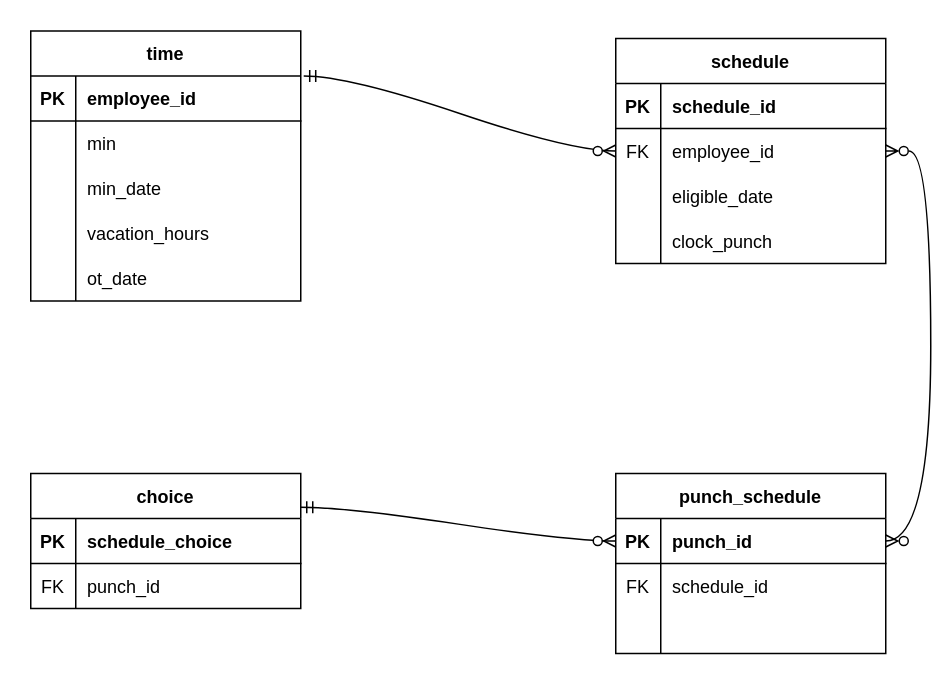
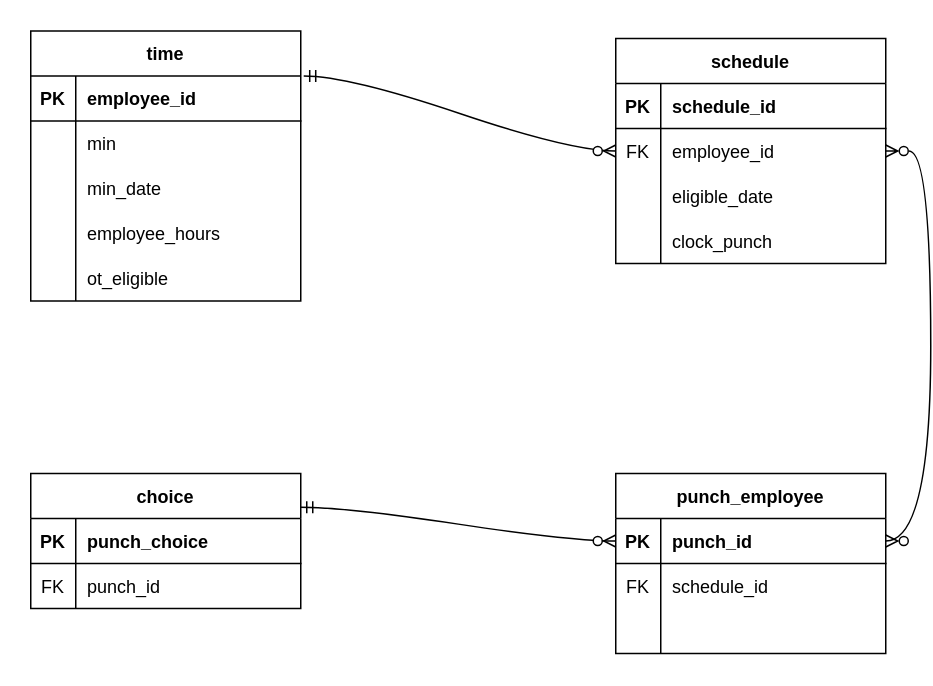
(155, 234) -> (155, 234)
(122, 279) -> (133, 279)
(750, 497) -> (750, 497)
(158, 542) -> (145, 542)
